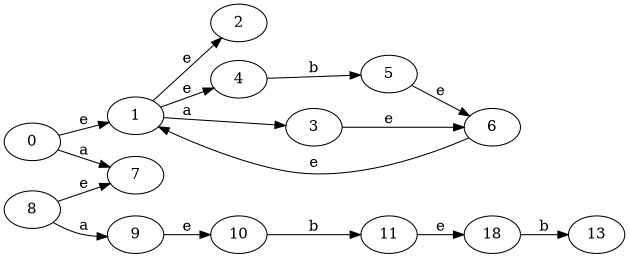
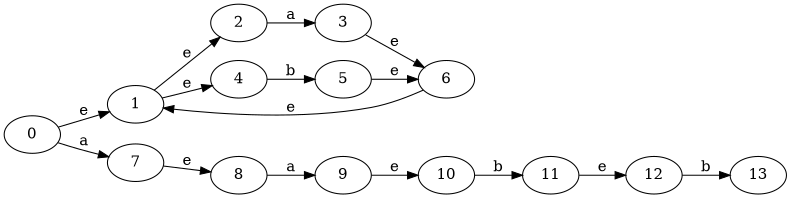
(219, 121) -> (286, 23)
(79, 194) -> (182, 168)
(492, 235) -> (654, 175)
